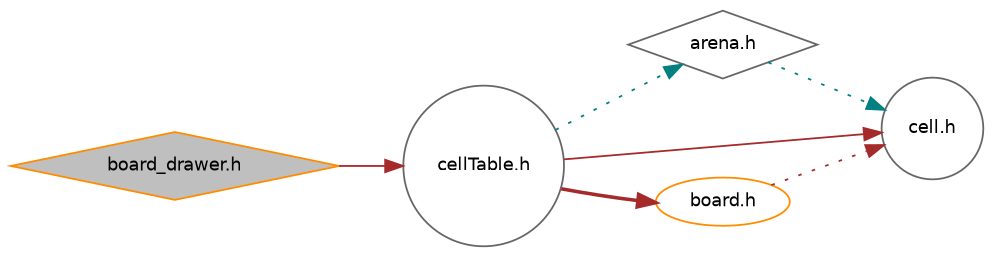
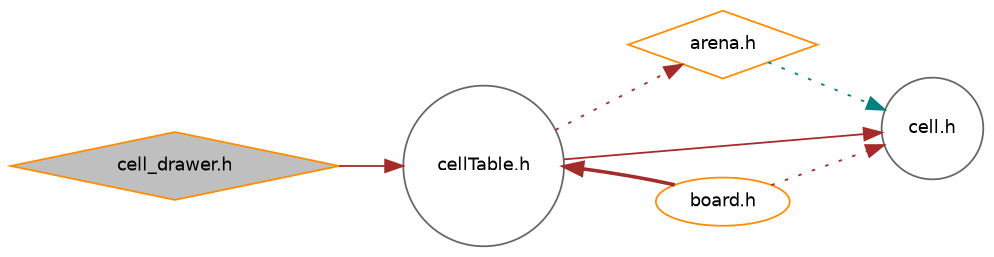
(723, 45) -> (723, 45)
(611, 101) -> (611, 101)
(175, 166) -> (175, 166)
(599, 195) -> (629, 176)
